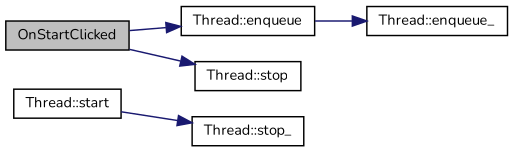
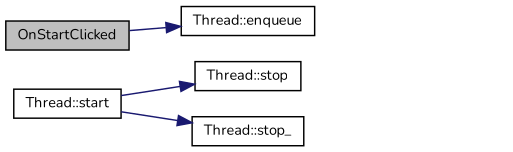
(437, 21) -> none
(155, 55) -> (151, 91)
